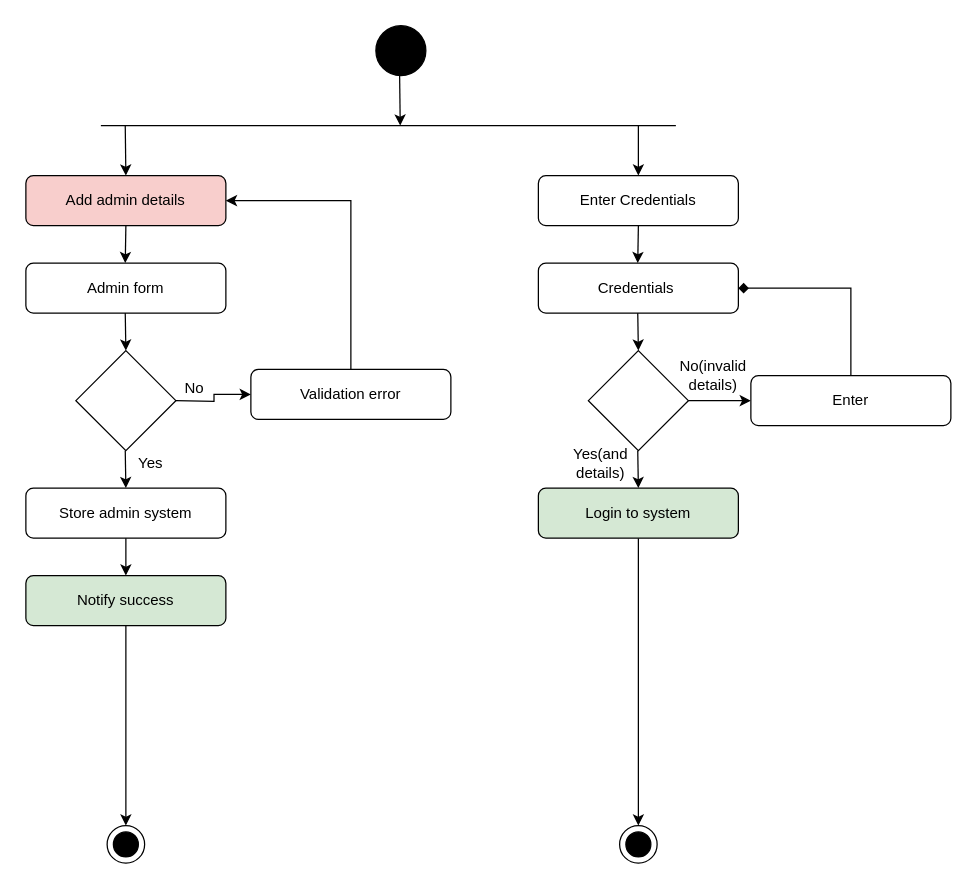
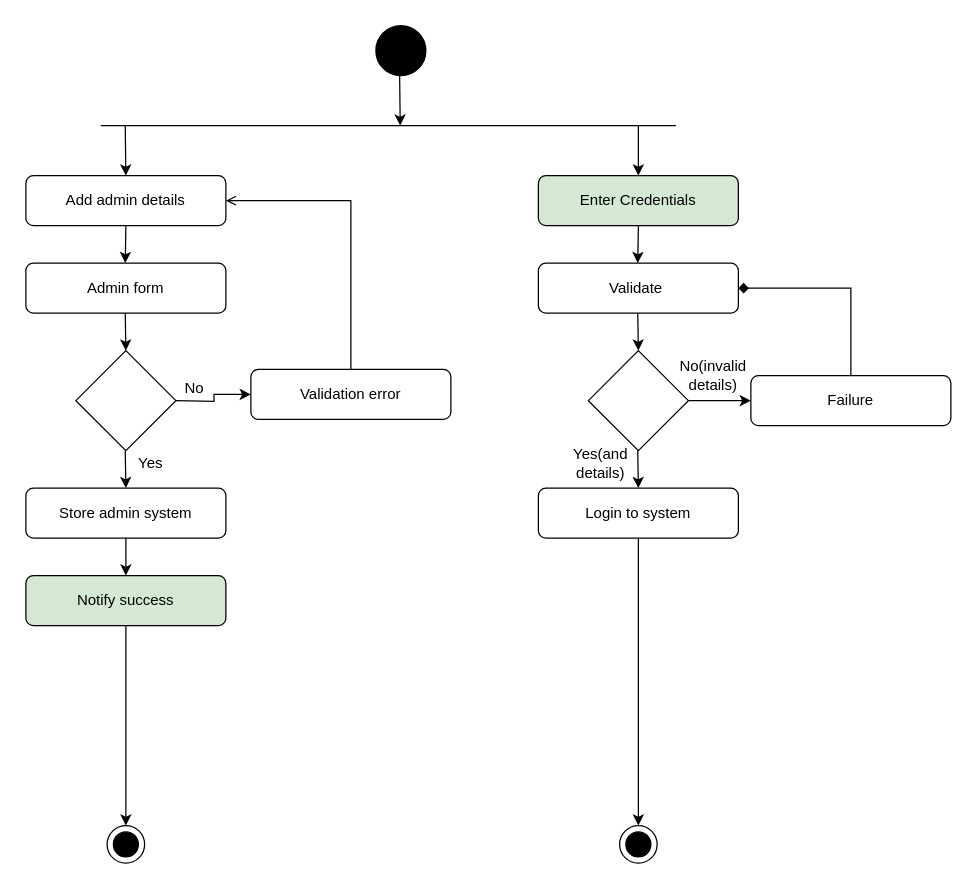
(126, 201) -> (126, 201)
(236, 201) -> (233, 201)
(638, 201) -> (638, 201)
(638, 288) -> (638, 288)
(851, 401) -> (851, 401)
(638, 513) -> (638, 513)
